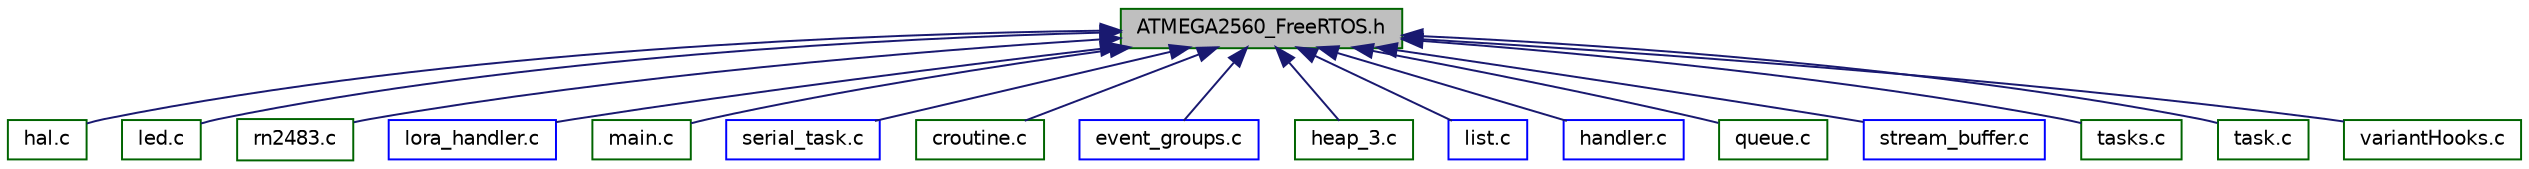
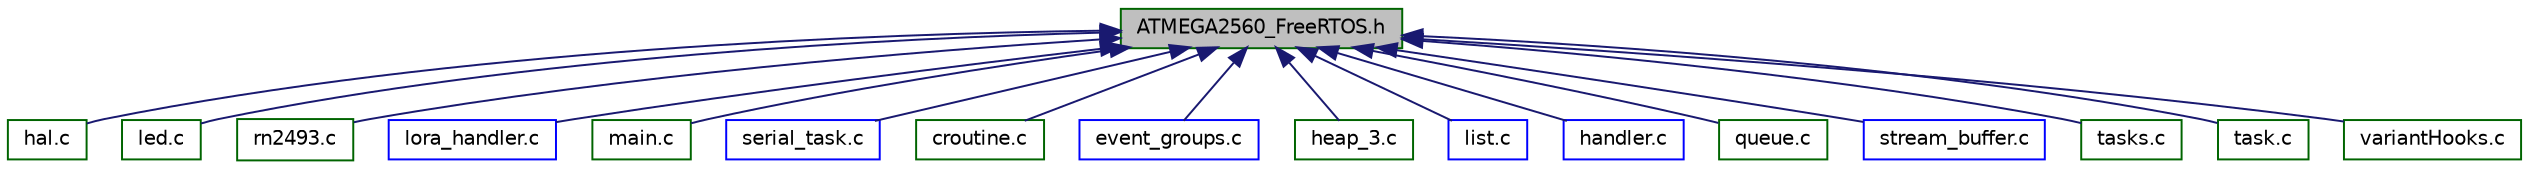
(295, 140) -> (295, 140)
